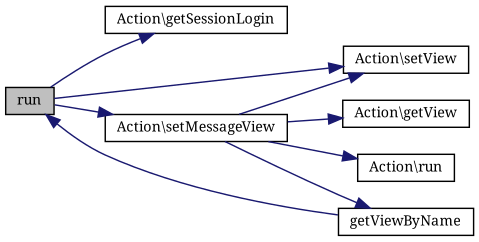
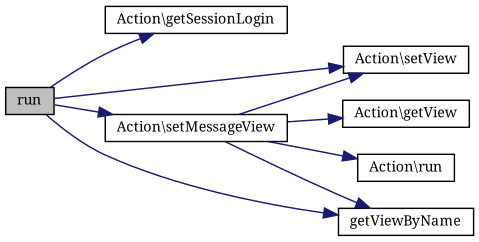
(192, 186) -> (178, 182)
